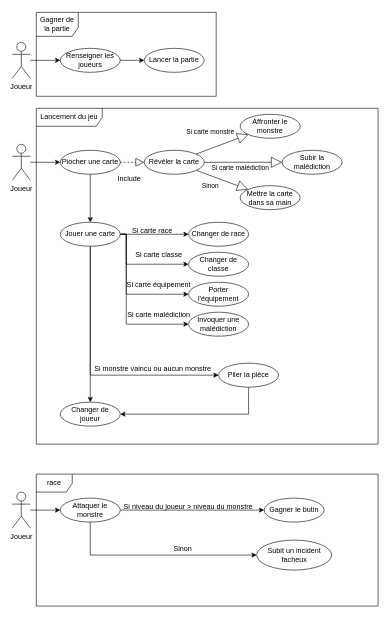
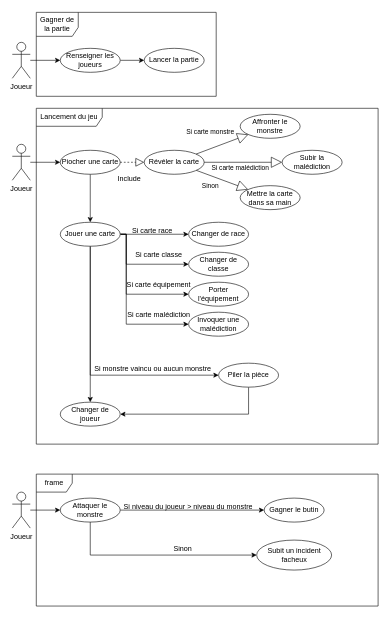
(54, 483) -> (54, 483)
